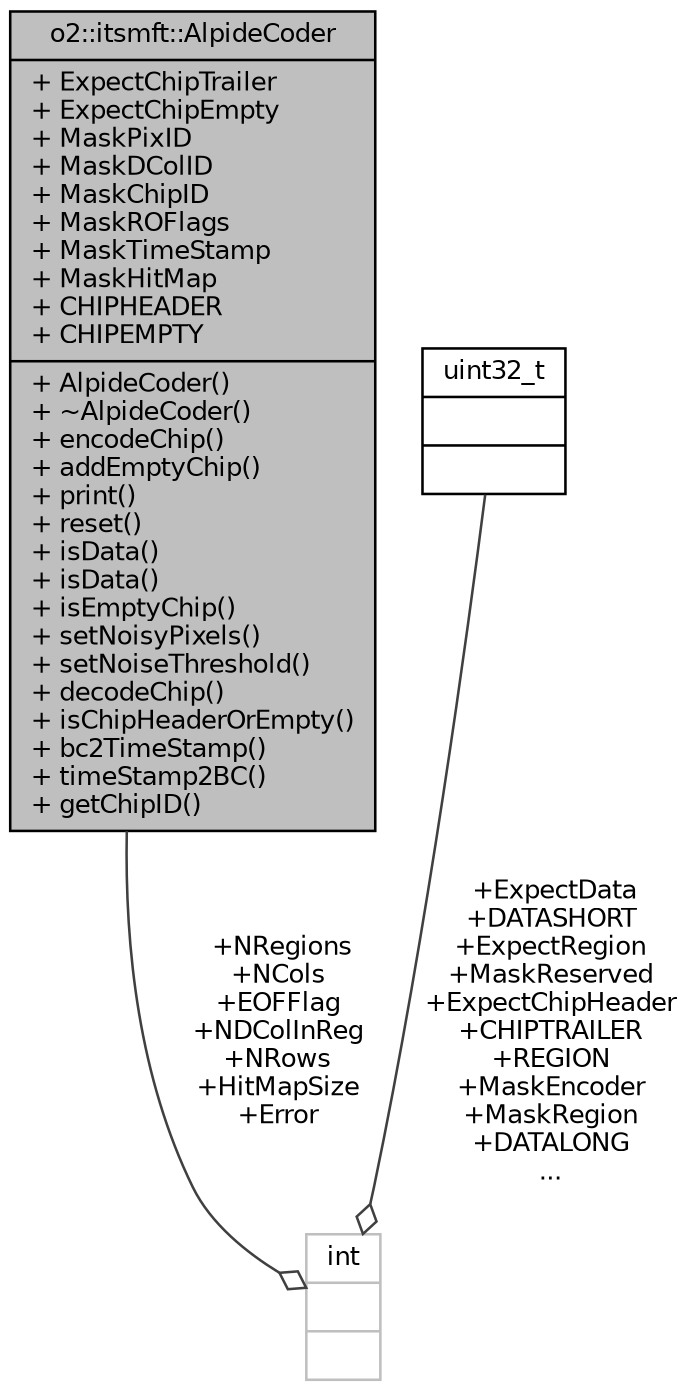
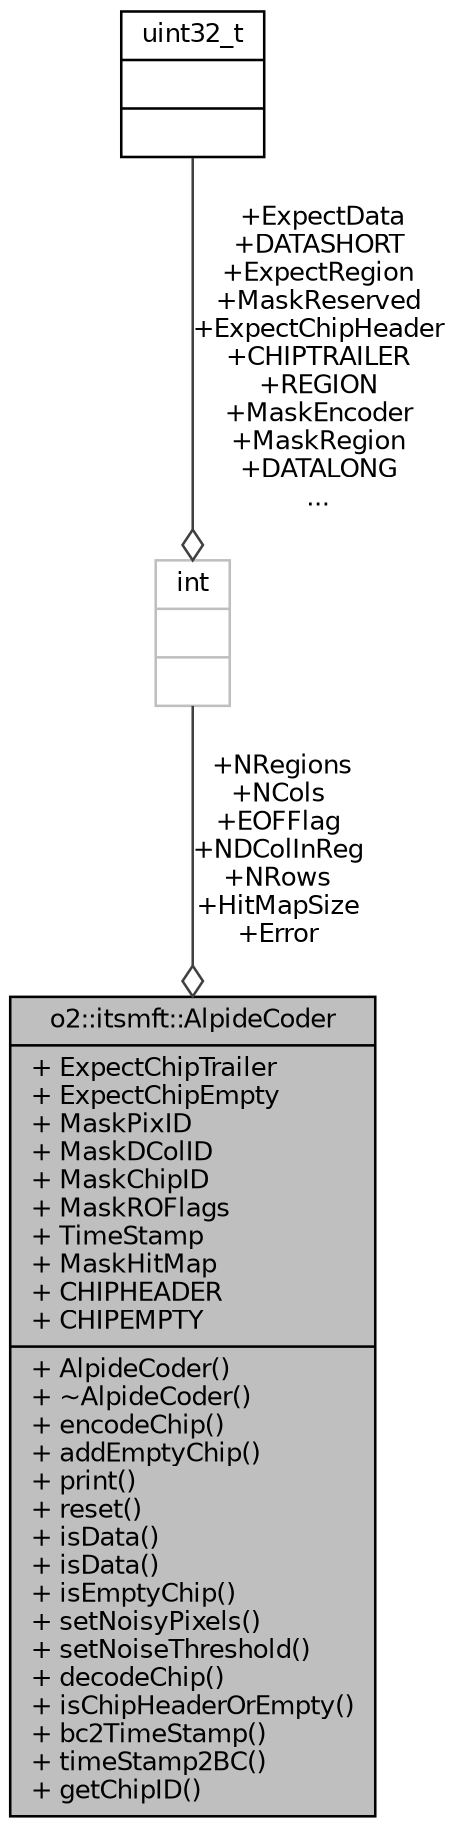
(151, 251) -> (117, 1237)
(152, 1073) -> (193, 836)
